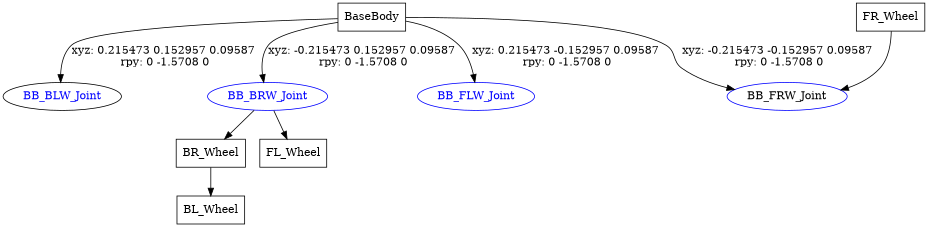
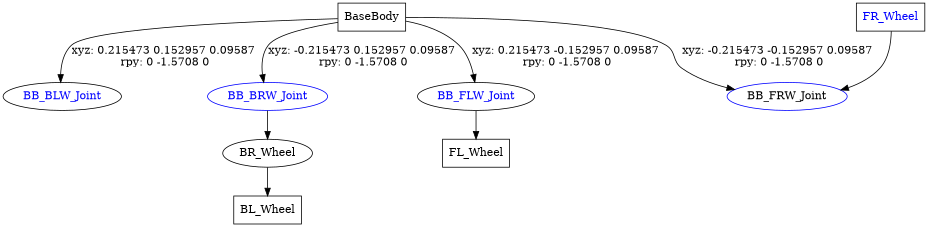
(891, 17) -> (891, 17)
(476, 96) -> (476, 96)
(279, 121) -> (476, 121)
(211, 153) -> (268, 153)
